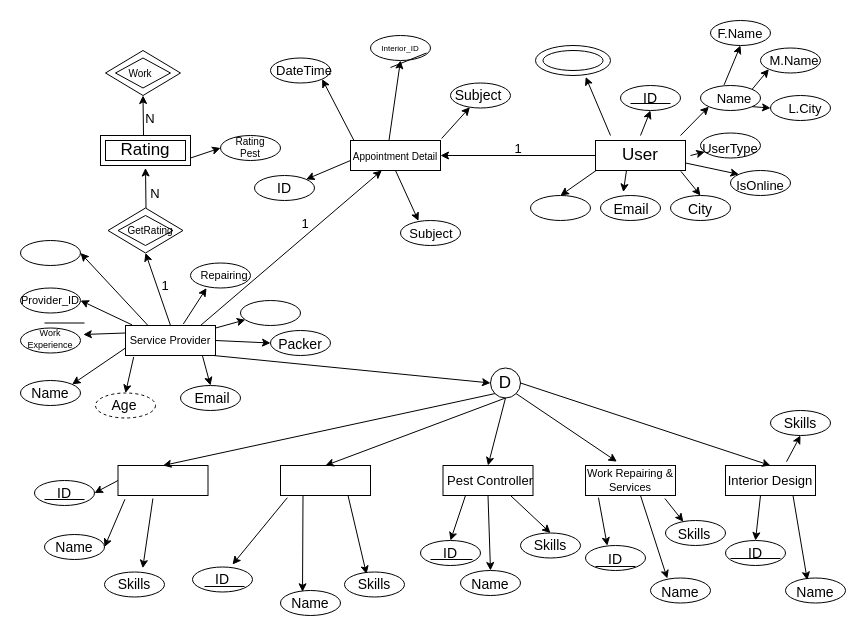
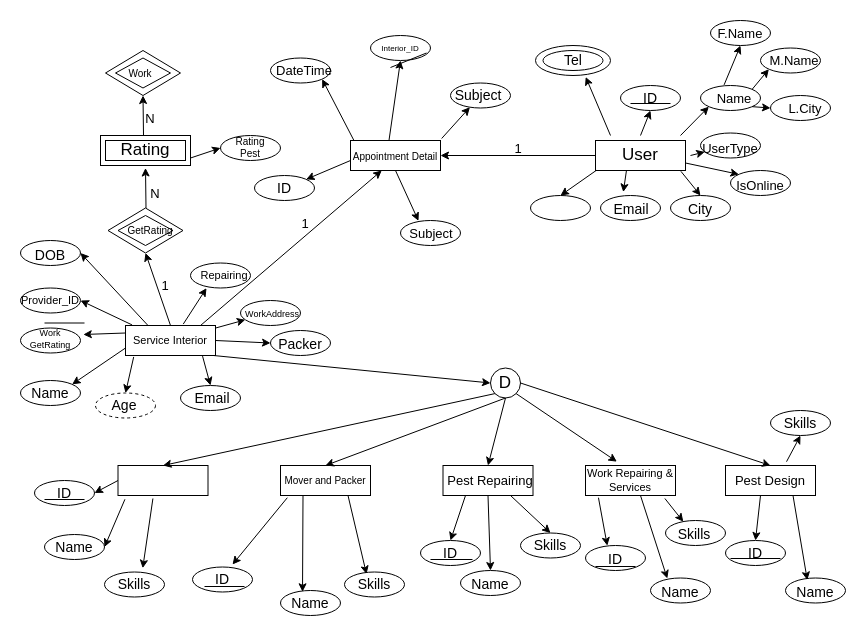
none -> (573, 61)
none -> (51, 256)
none -> (273, 315)
(51, 339) -> (51, 339)
(171, 341) -> (171, 341)
none -> (326, 481)
(491, 481) -> (491, 481)
(771, 481) -> (771, 481)
